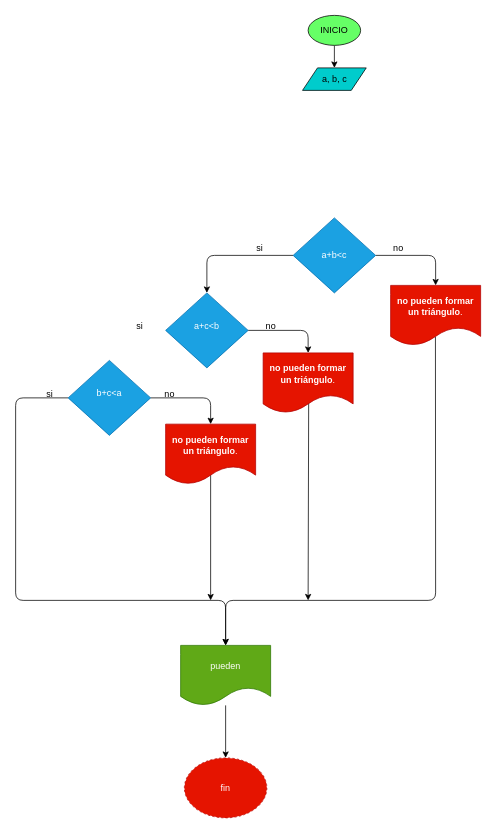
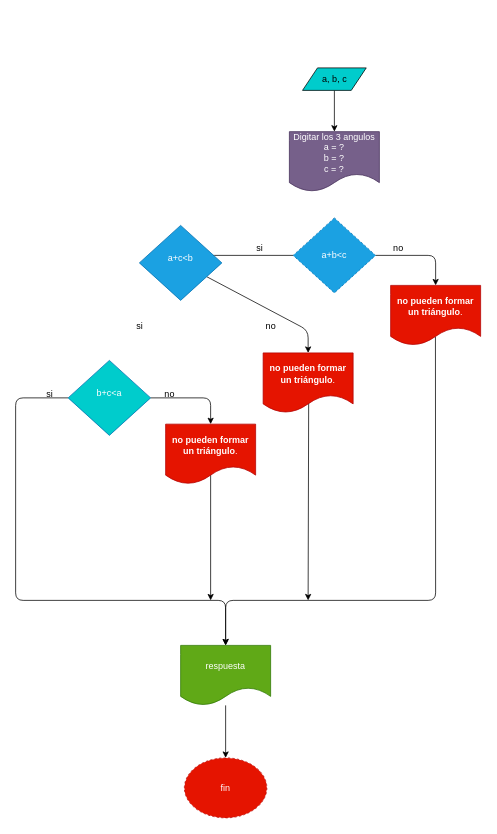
(334, 30) -> none
(334, 54) -> none
none -> (334, 109)
none -> (334, 162)
(334, 255) -> (334, 255)
(207, 330) -> (180, 263)
(109, 398) -> (109, 398)
(225, 666) -> (225, 666)
